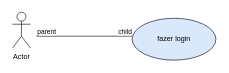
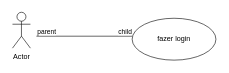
(174, 39) -> (174, 39)
